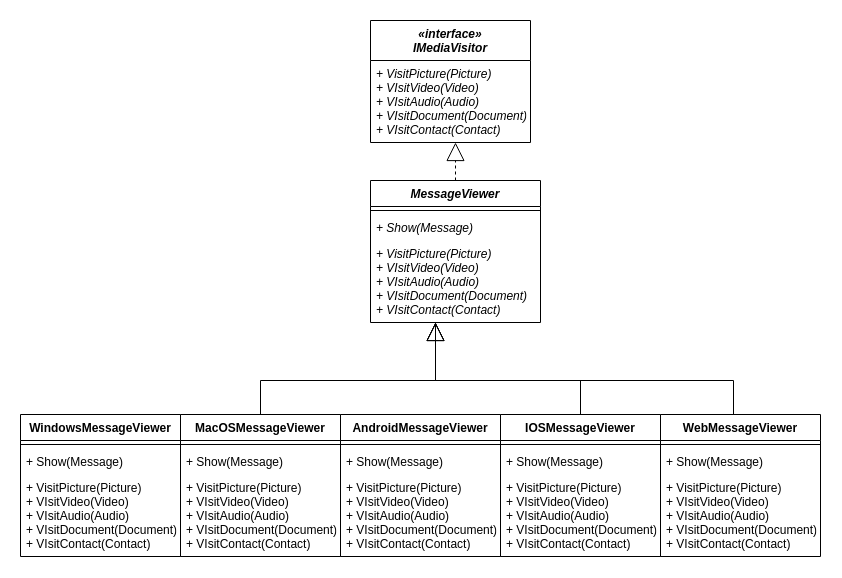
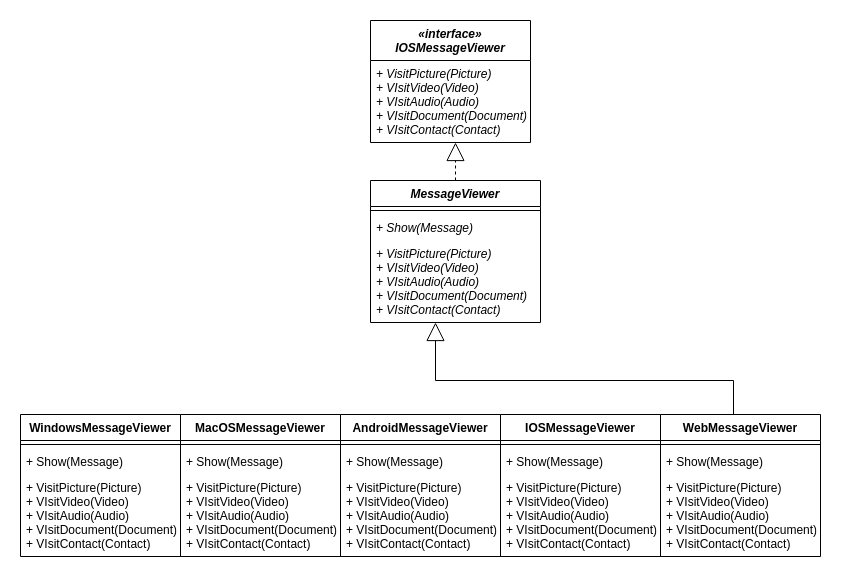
(450, 34) -> (450, 34)
(436, 332) -> (583, 381)
(330, 381) -> none
(581, 399) -> none
